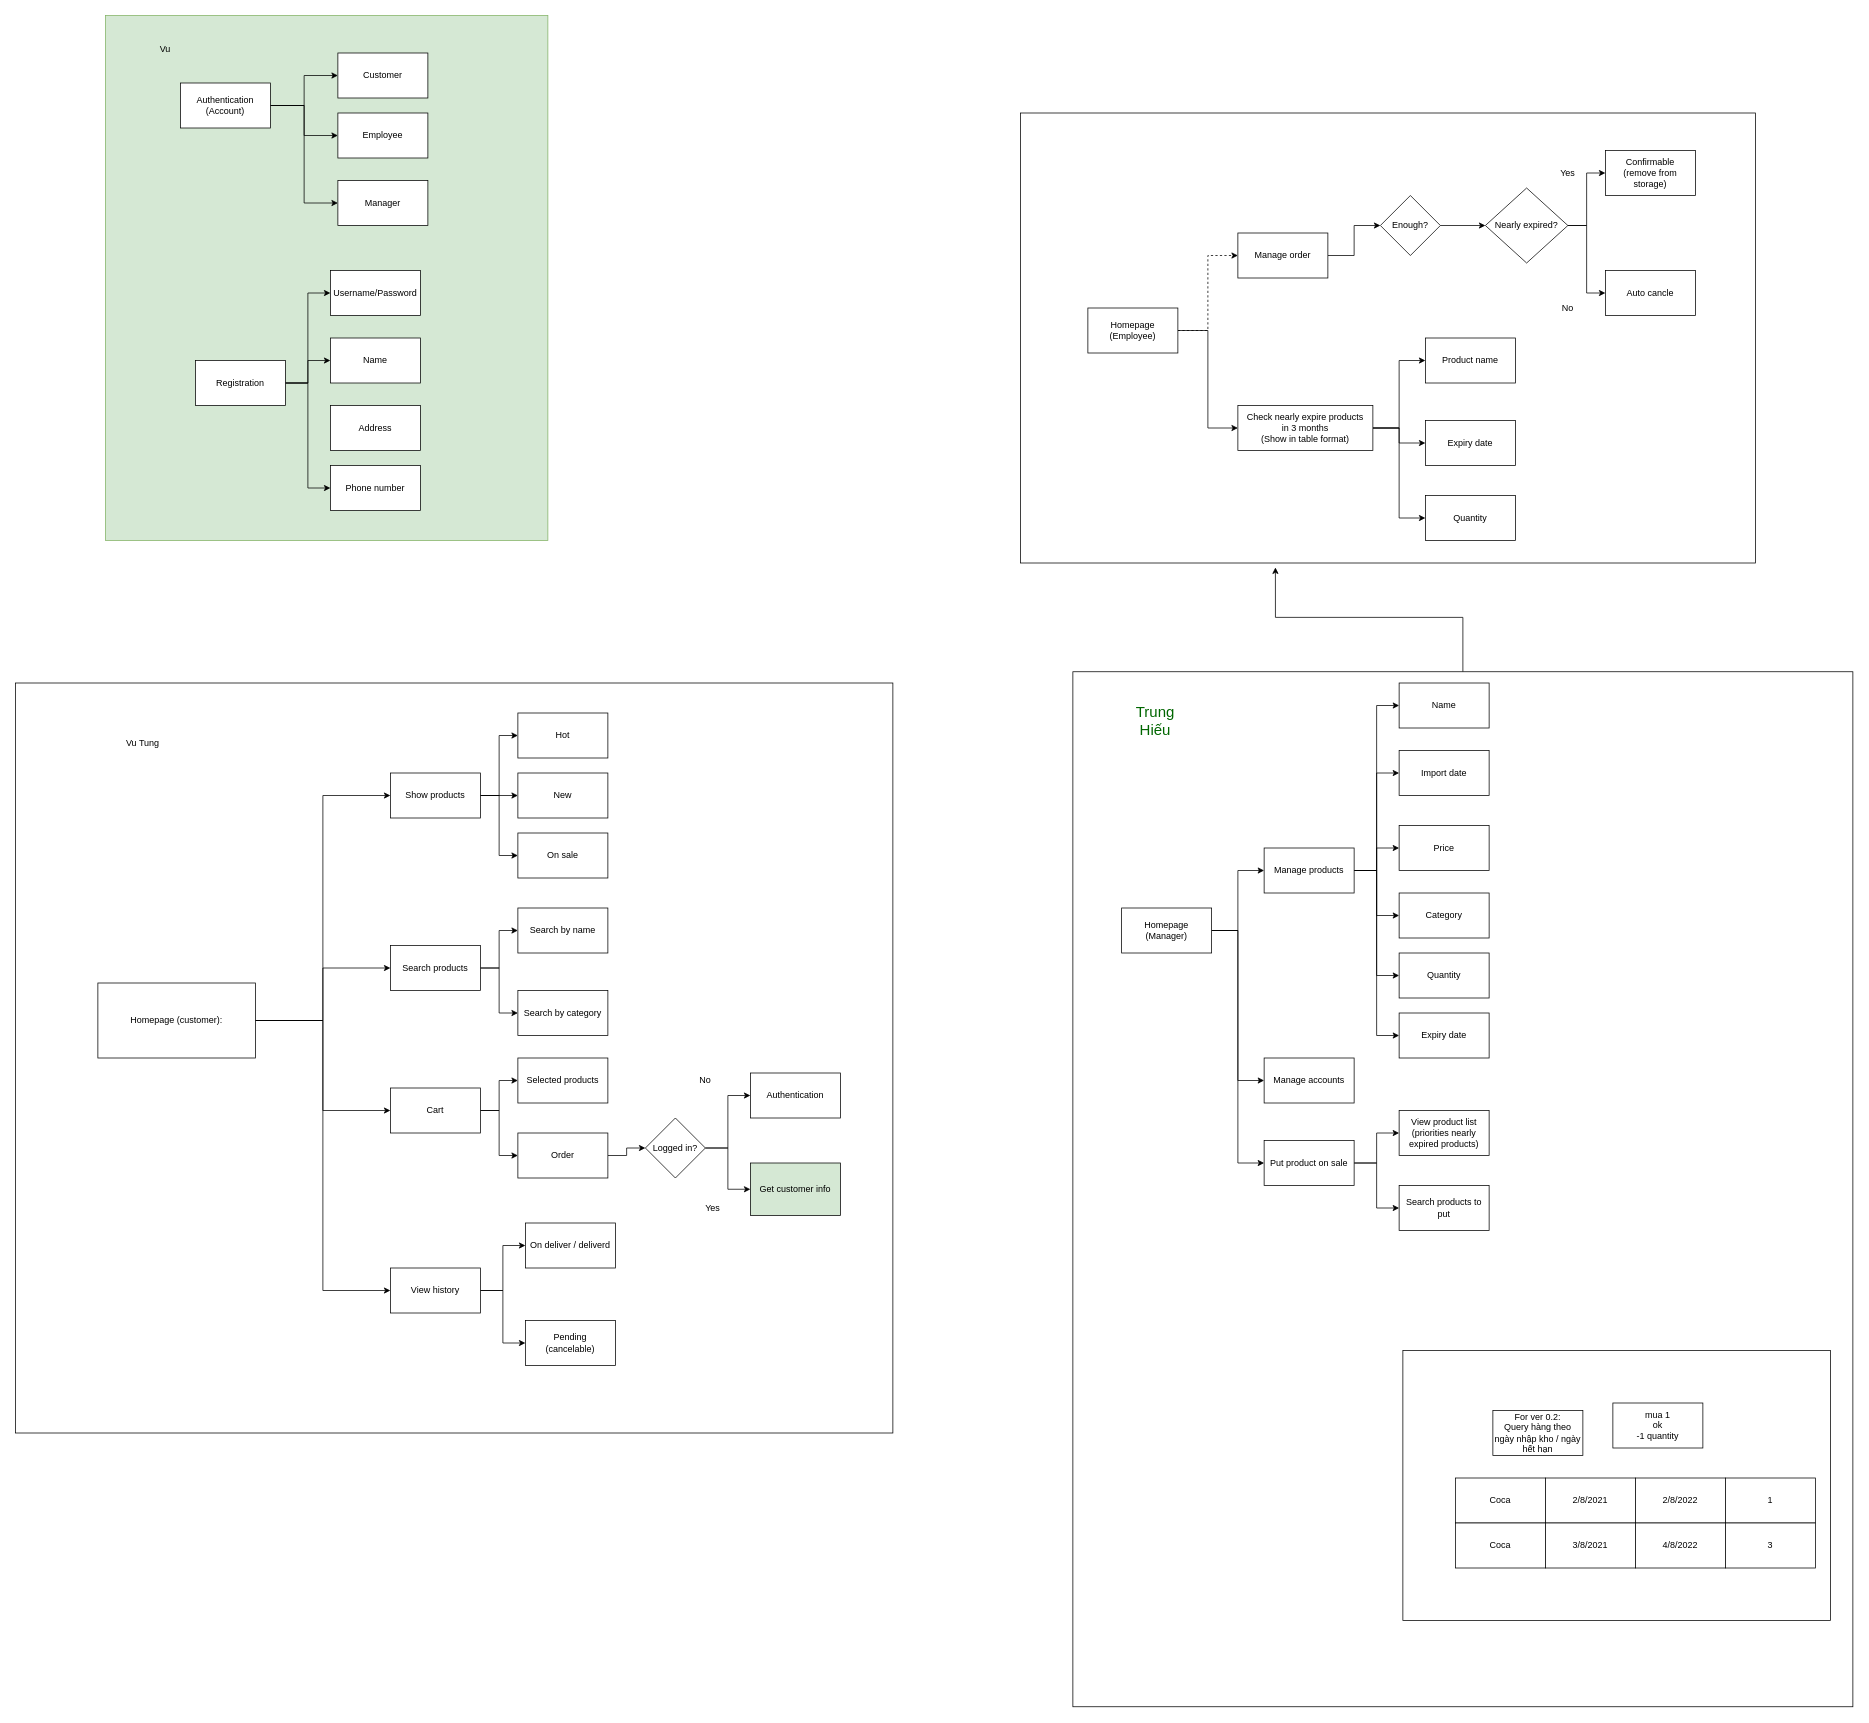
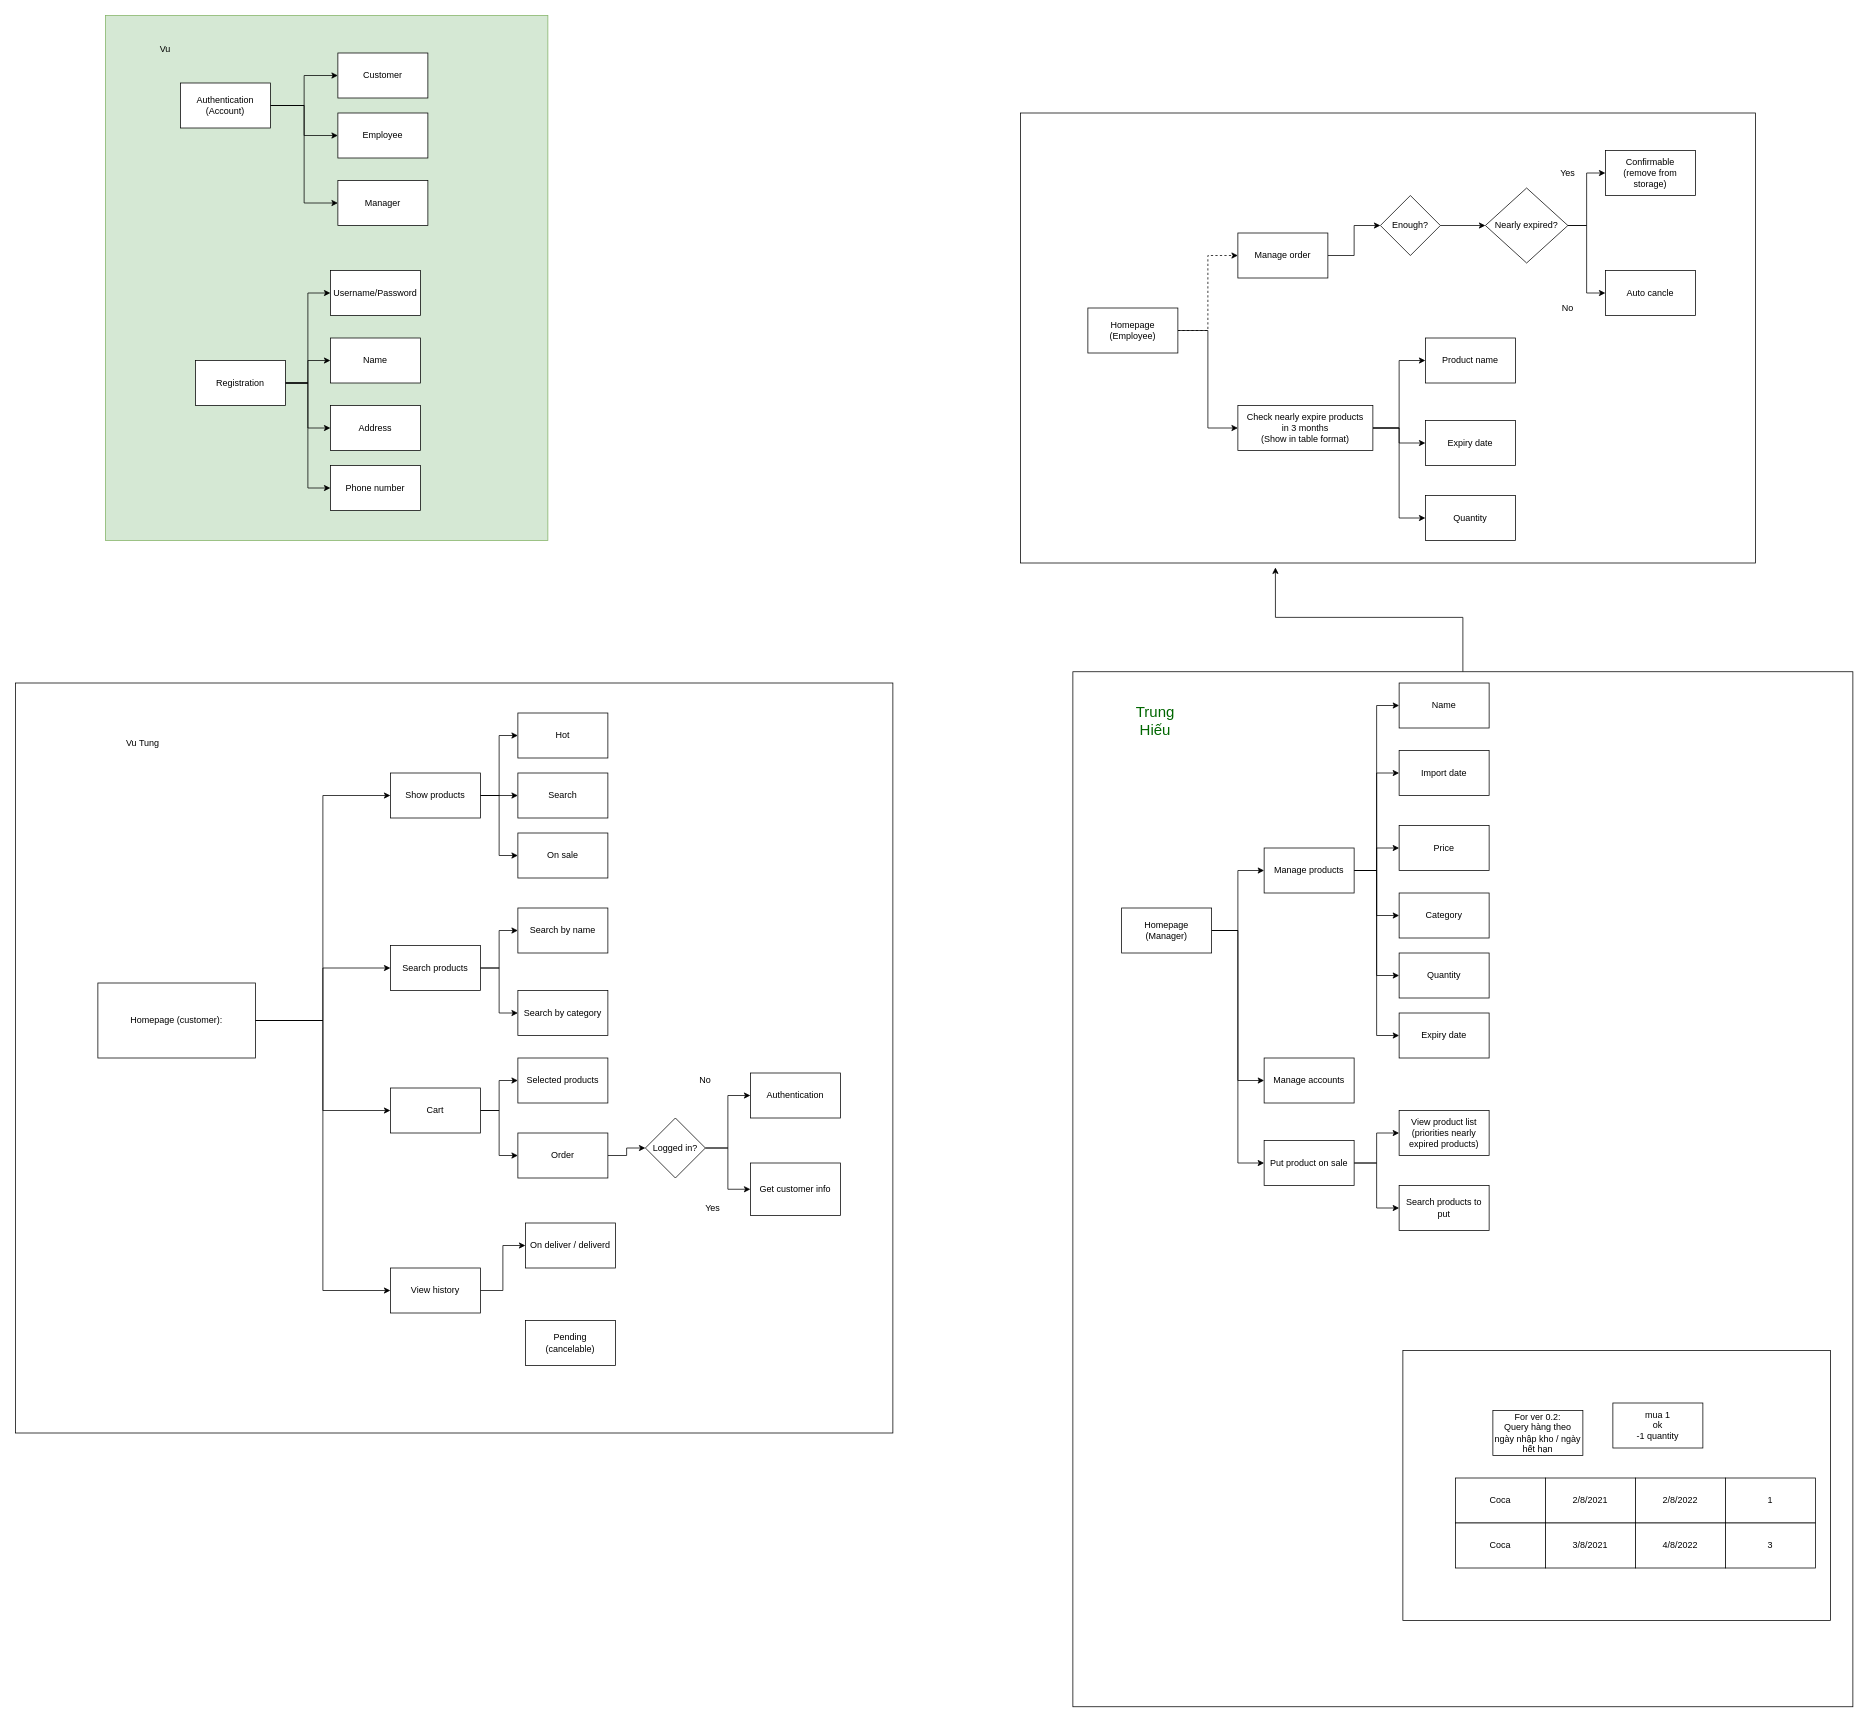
none -> (324, 428)
(563, 795) -> (563, 795)
(795, 1189) -> (795, 1189)
(503, 1342) -> none
